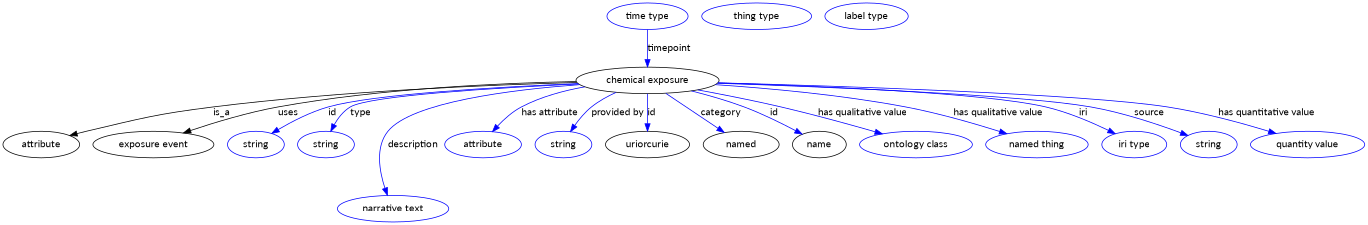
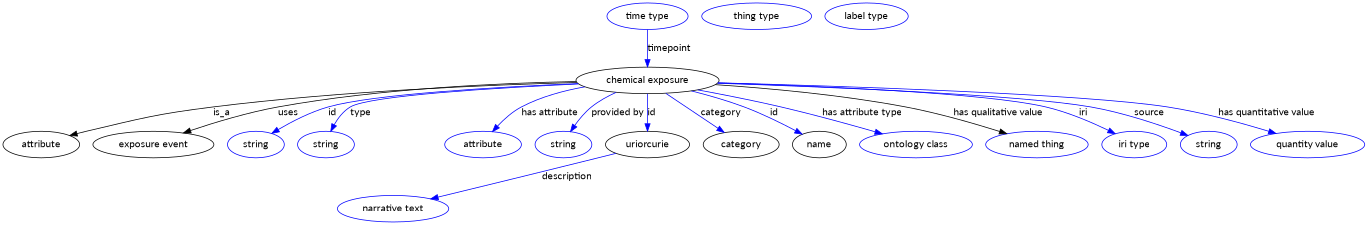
(859, 99) -> (859, 99)
(451, 103) -> (527, 175)
(863, 112) -> (863, 112)
(741, 145) -> (741, 145)
